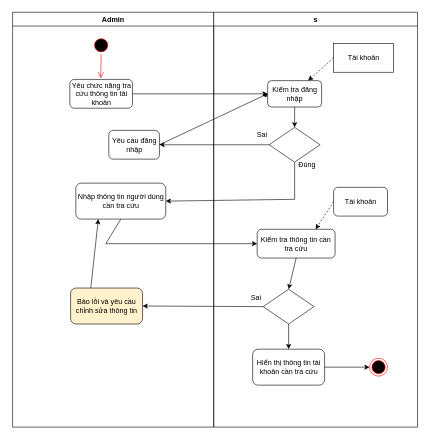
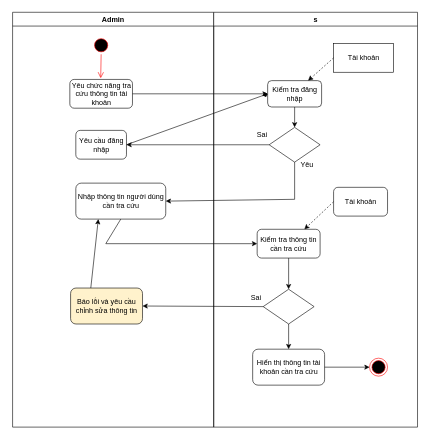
(134, 145) -> (101, 145)
(307, 165) -> (307, 165)
(296, 244) -> (289, 244)
